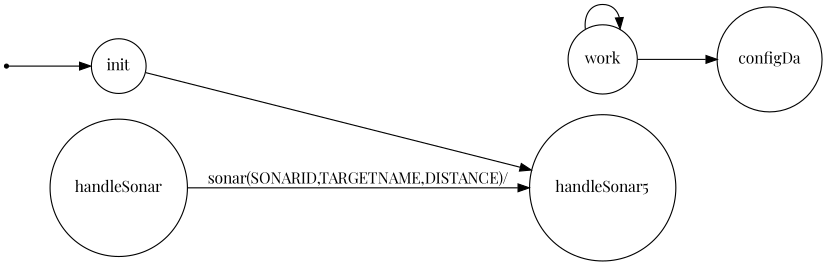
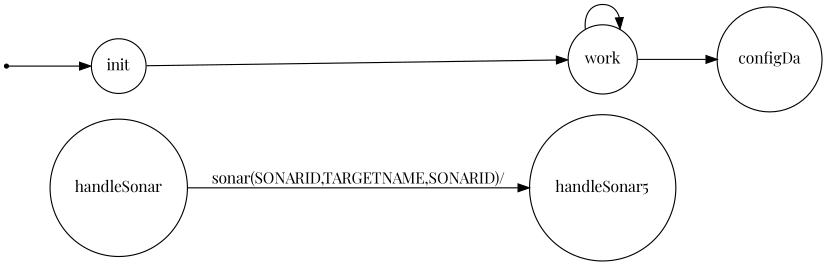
(333, 120) -> (351, 63)
(359, 179) -> (359, 179)
